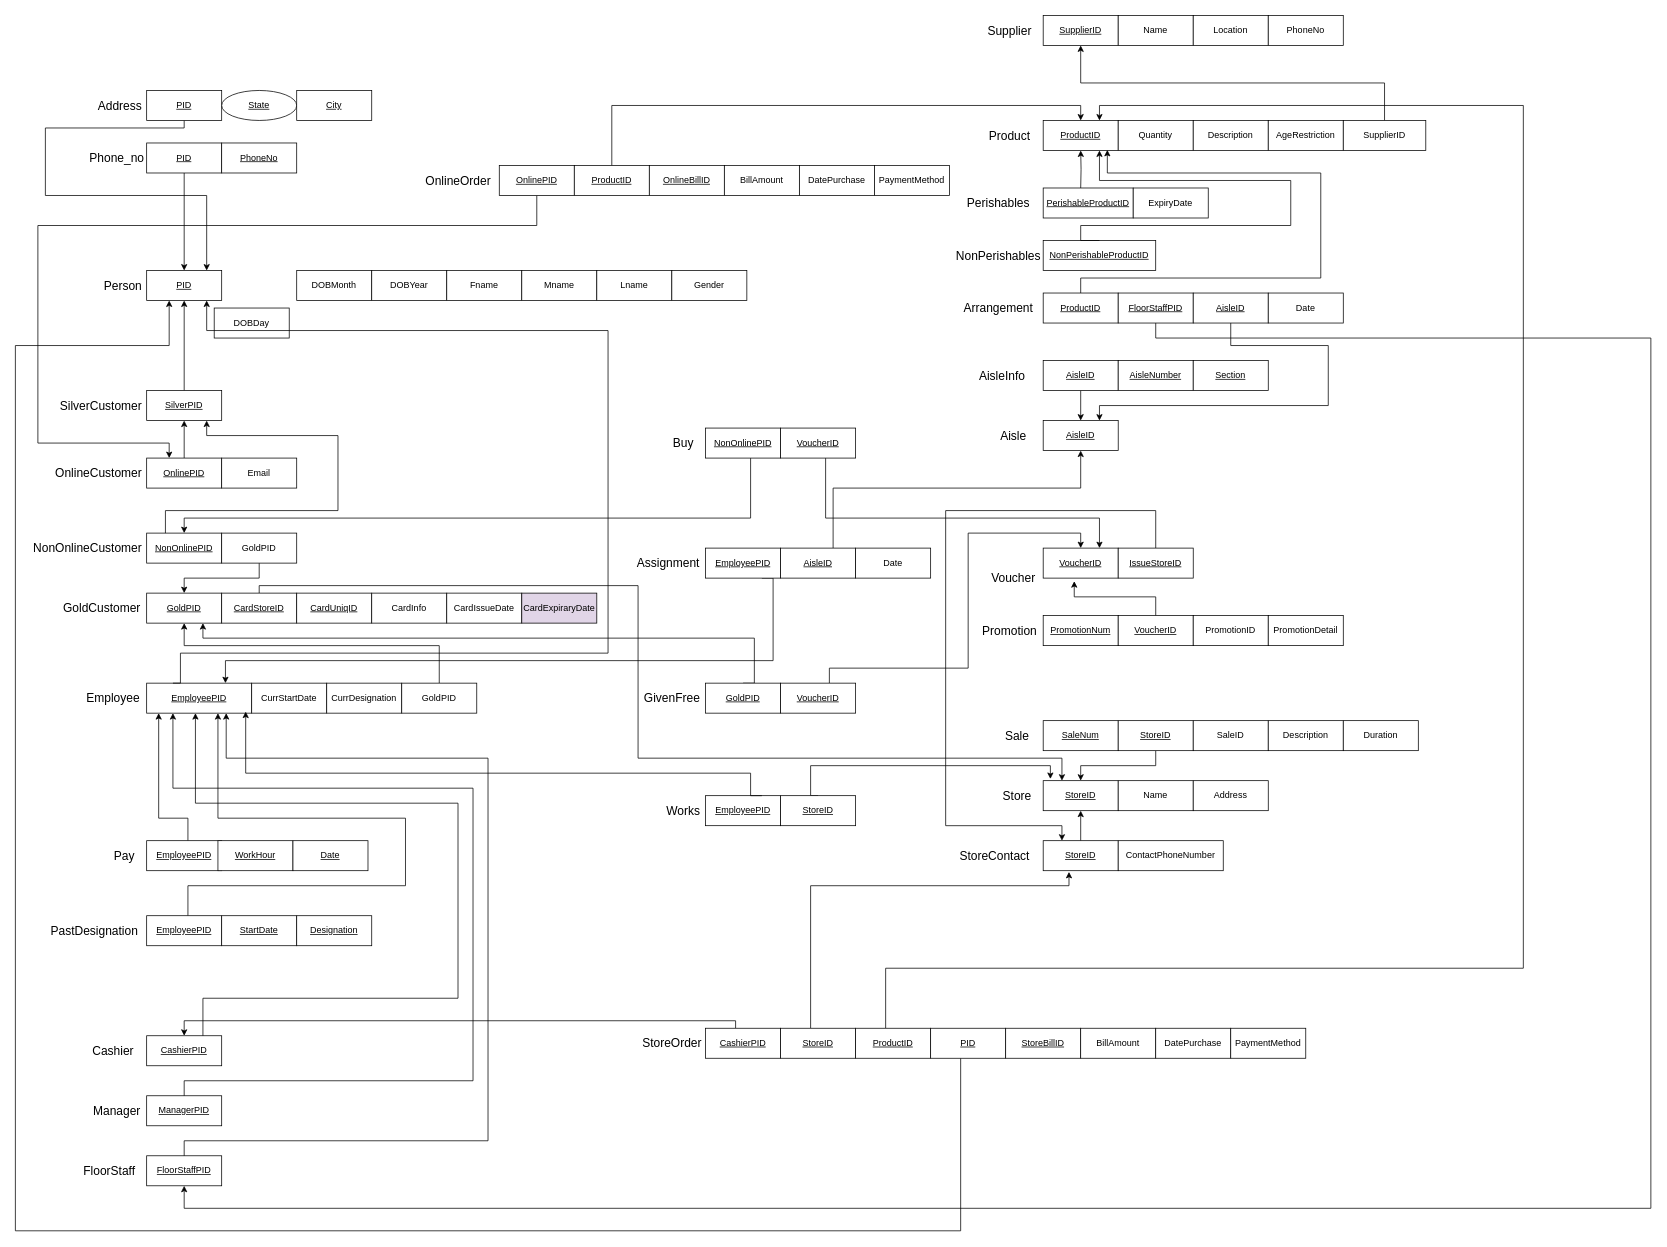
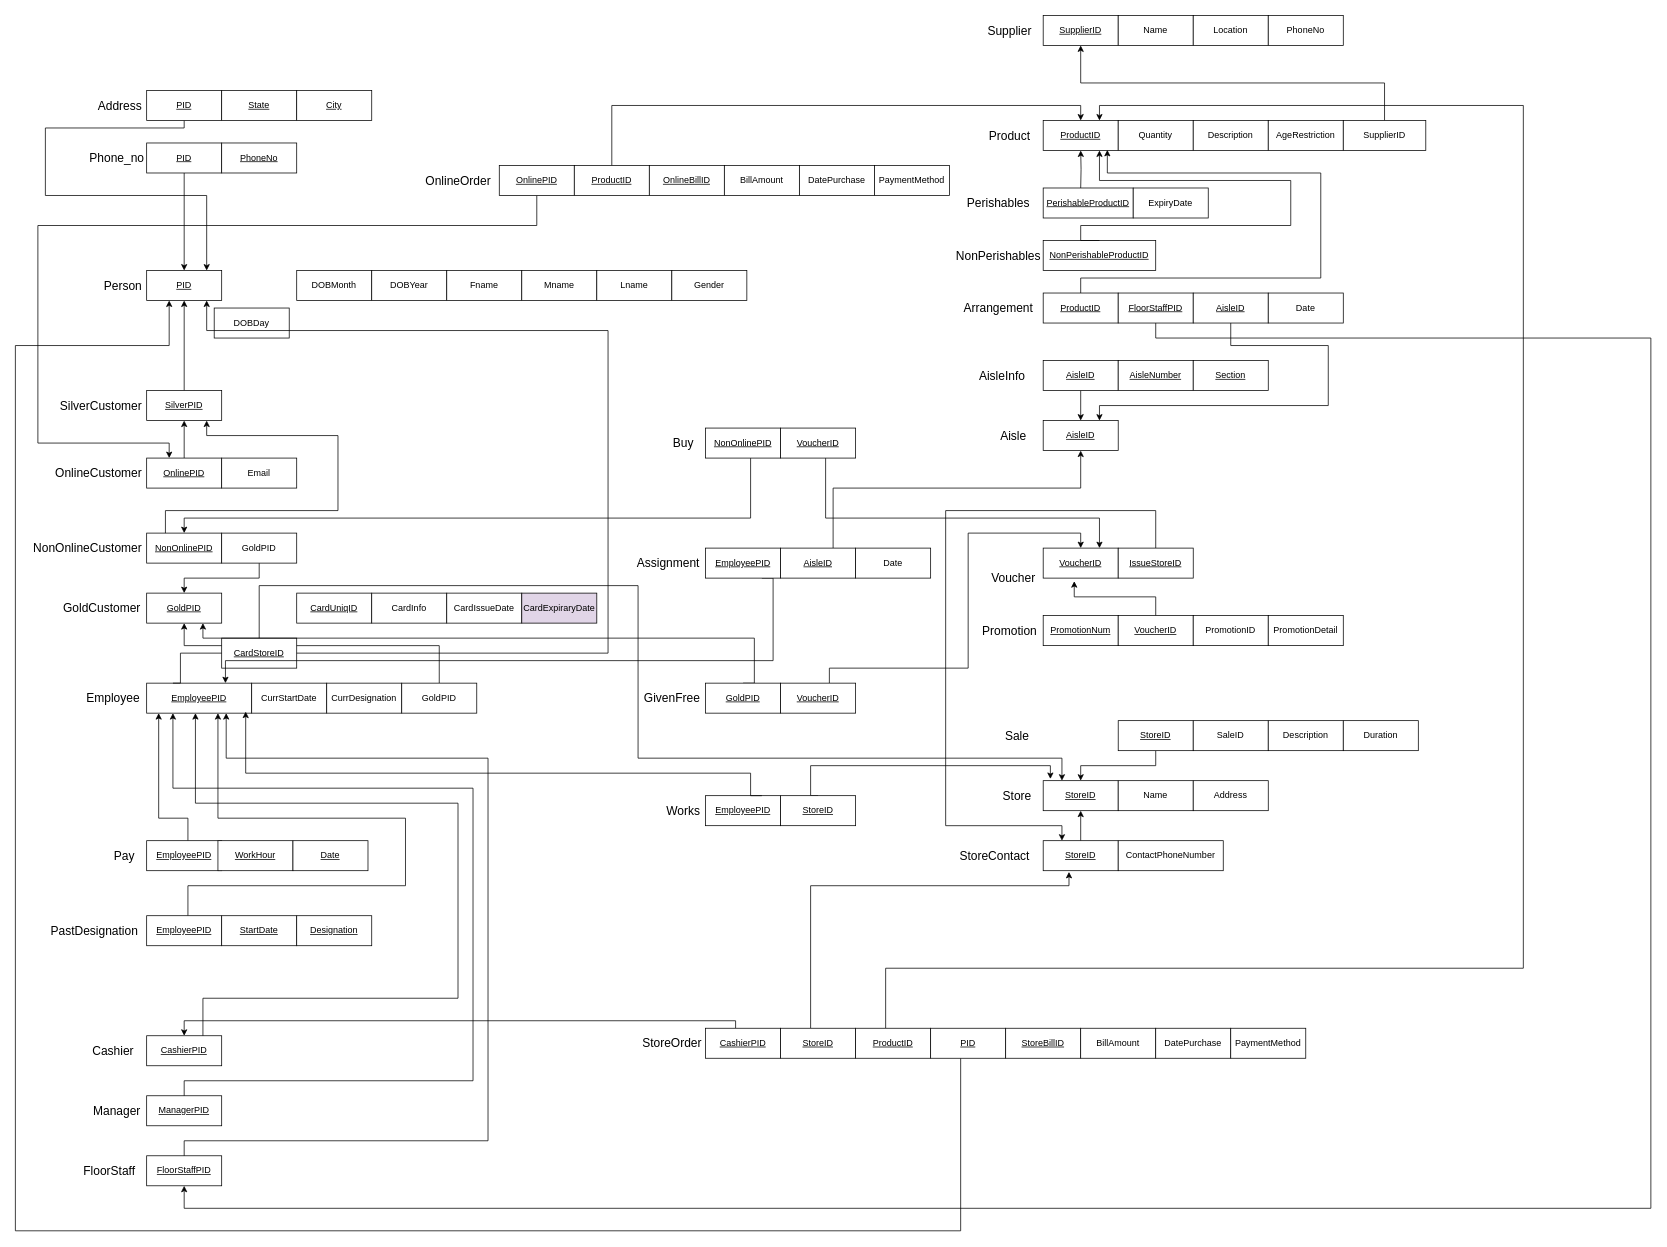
(259, 105) -> (259, 105)
(259, 608) -> (259, 653)
(1080, 735) -> none
